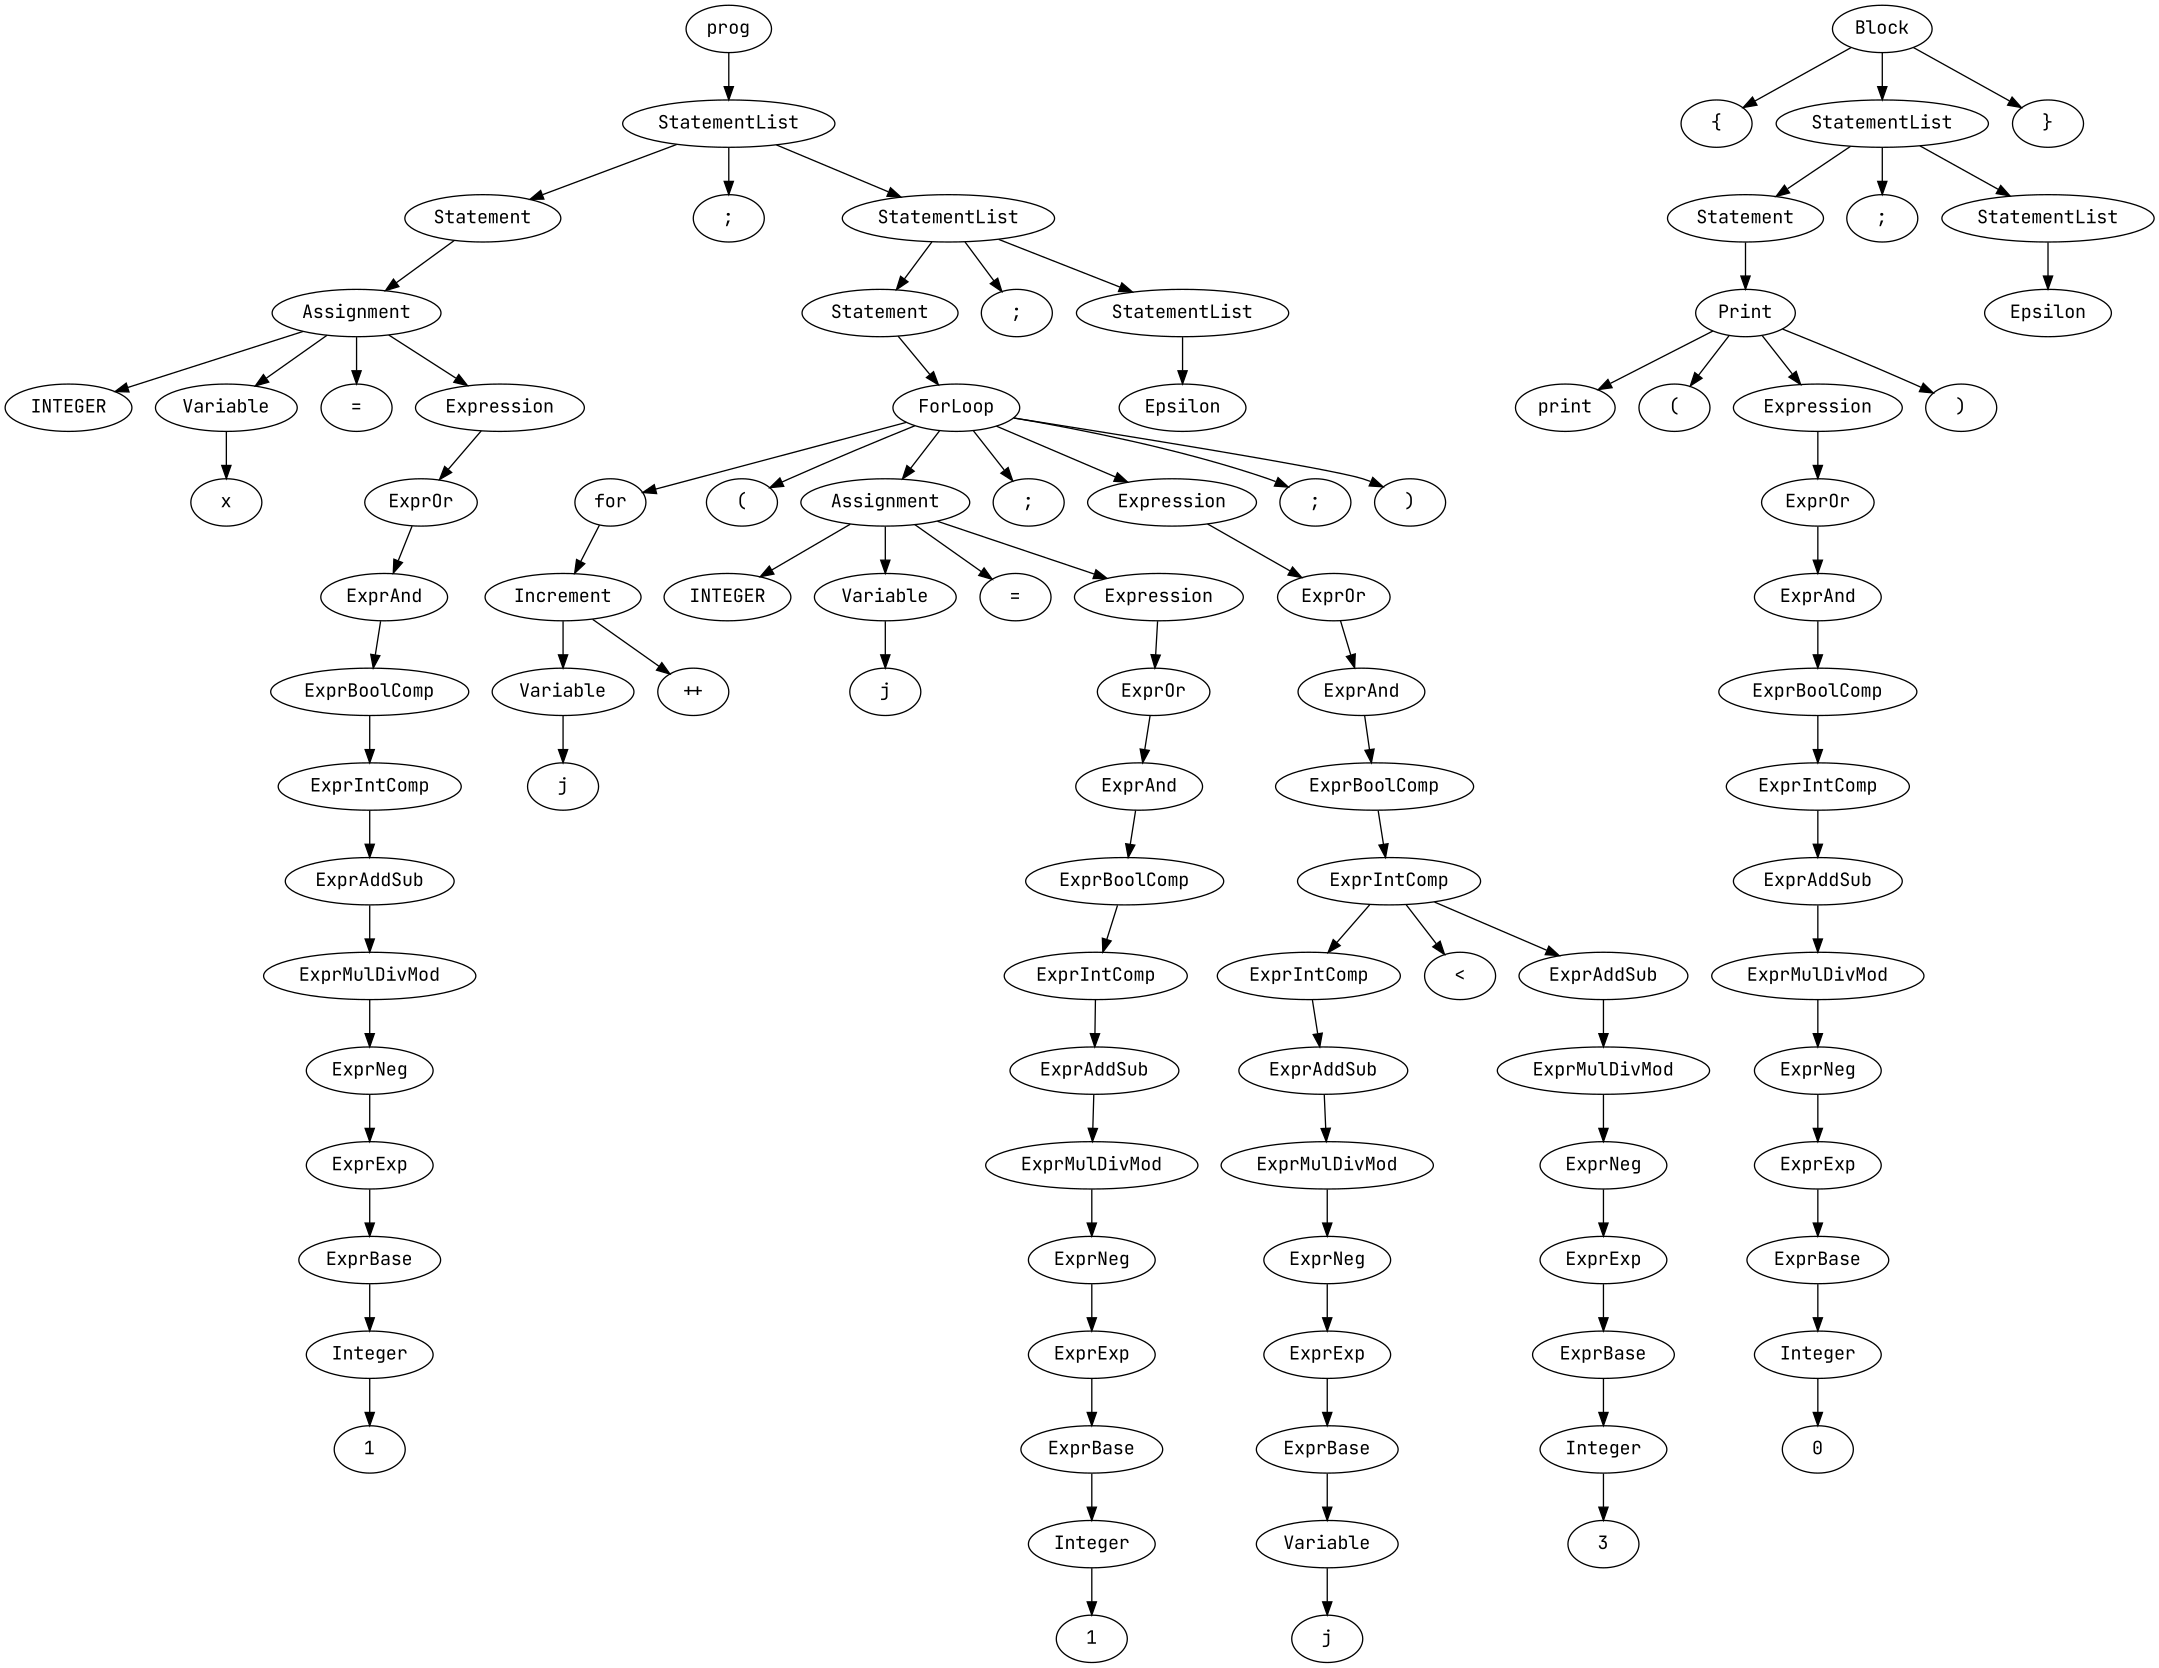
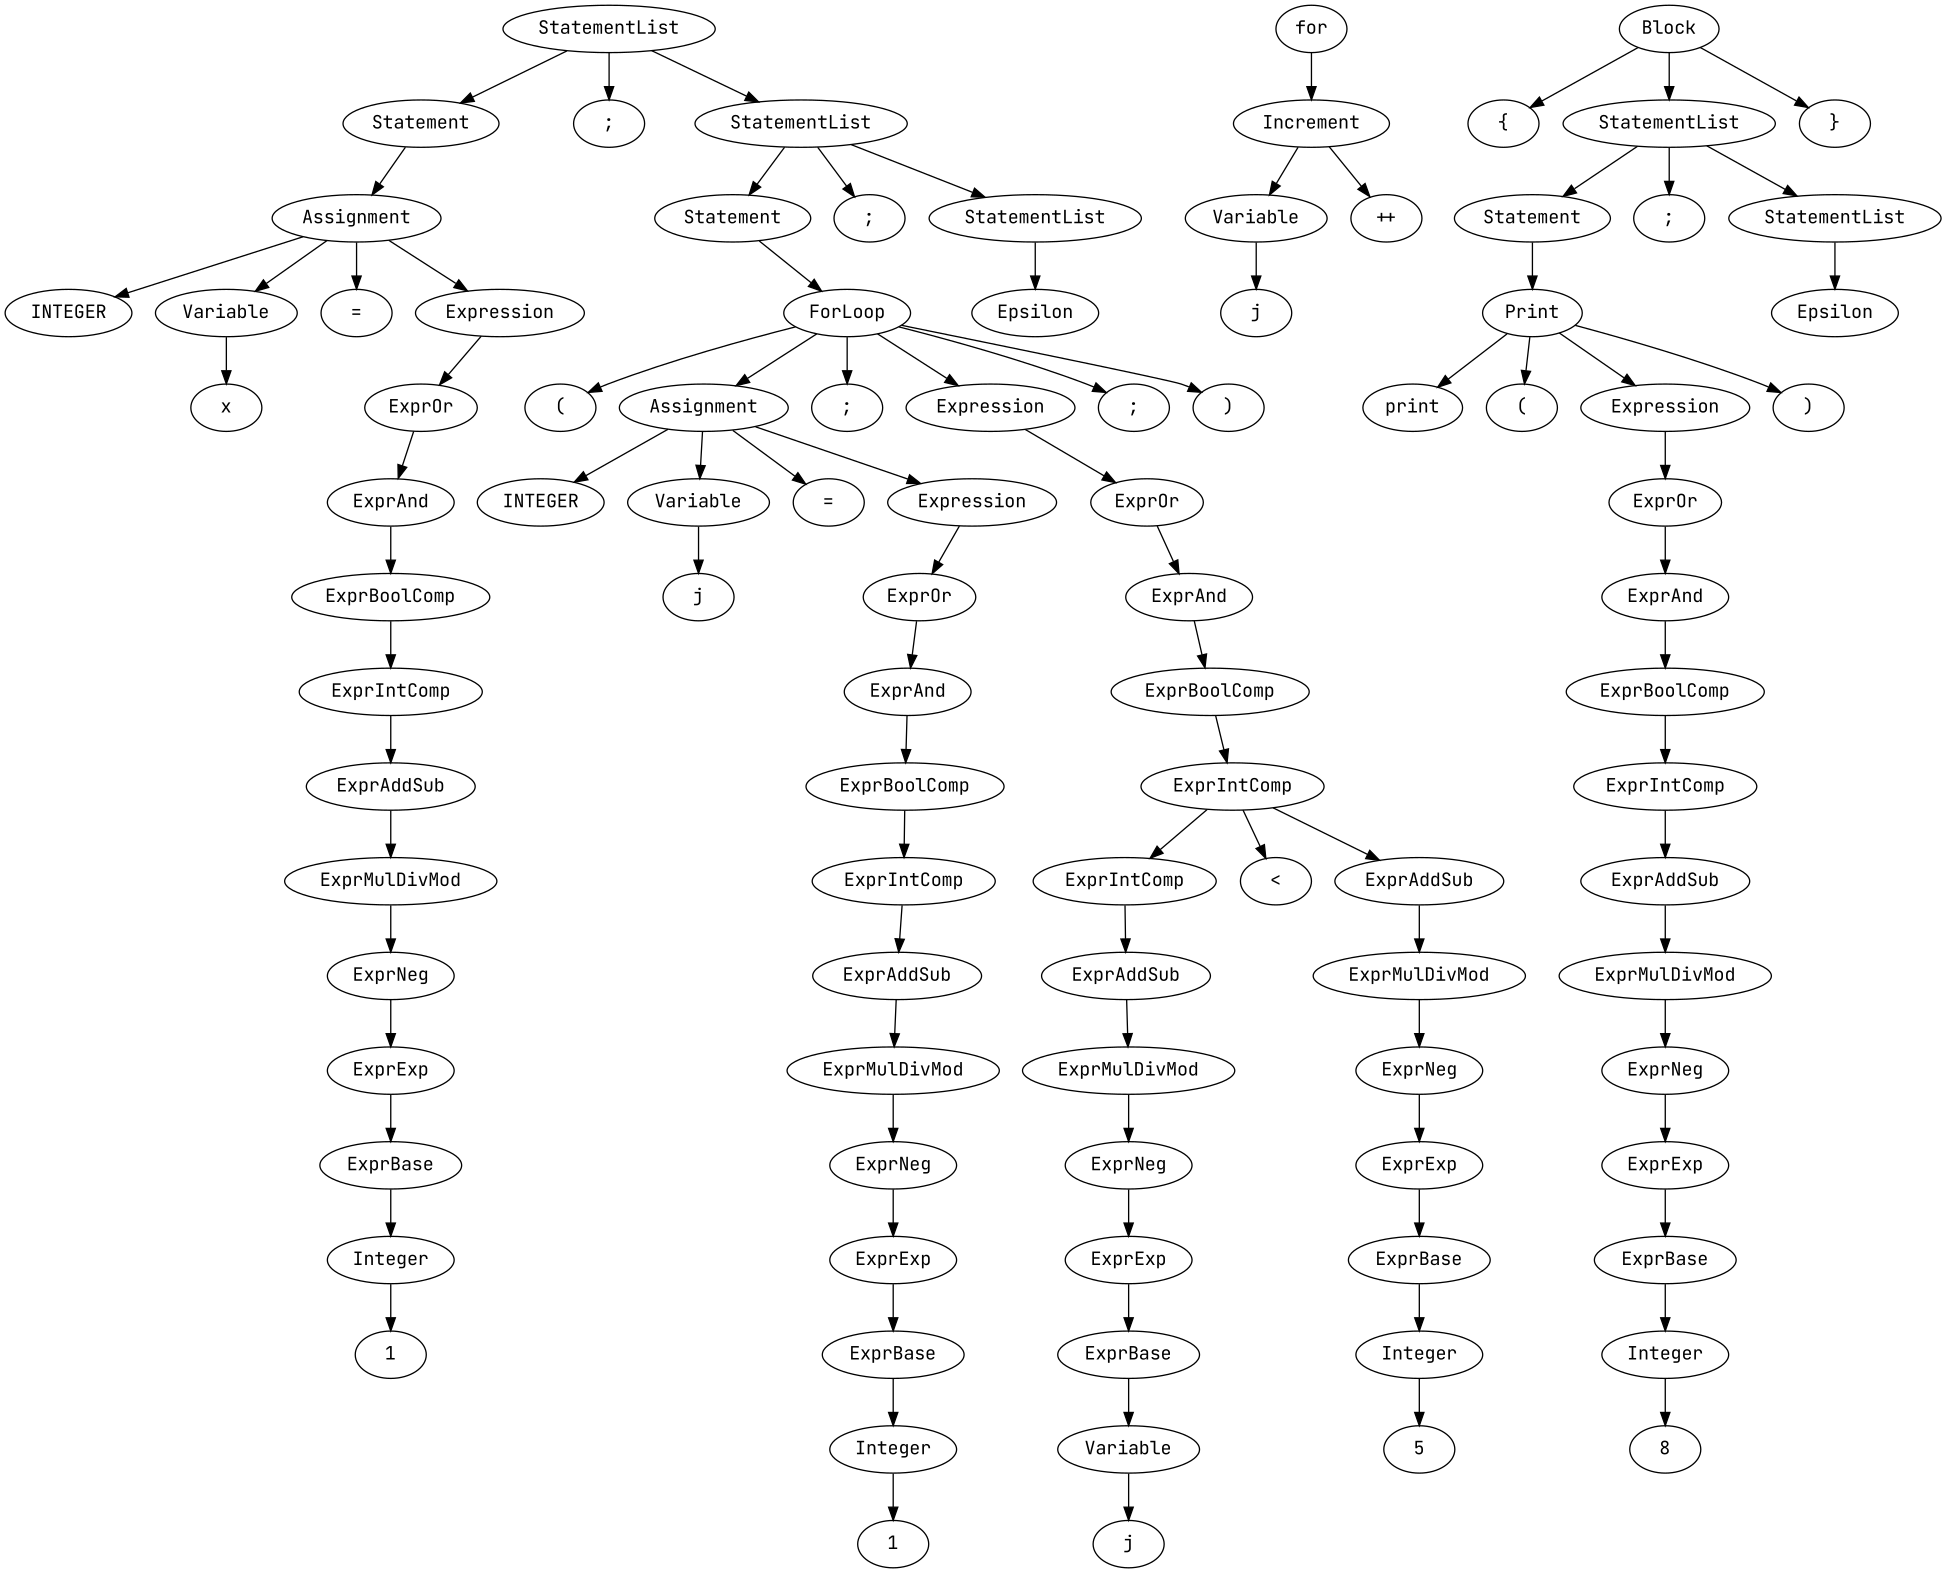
(729, 29) -> none
(781, 456) -> none
(1818, 1449) -> (1665, 1449)
(1603, 1544) -> (1419, 1449)
